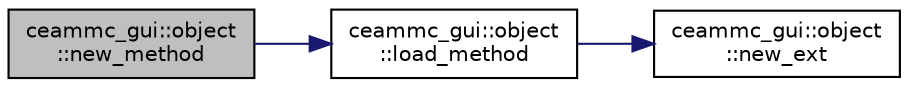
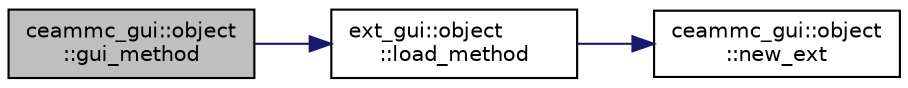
(131, 44) -> (131, 44)
(454, 44) -> (454, 44)
